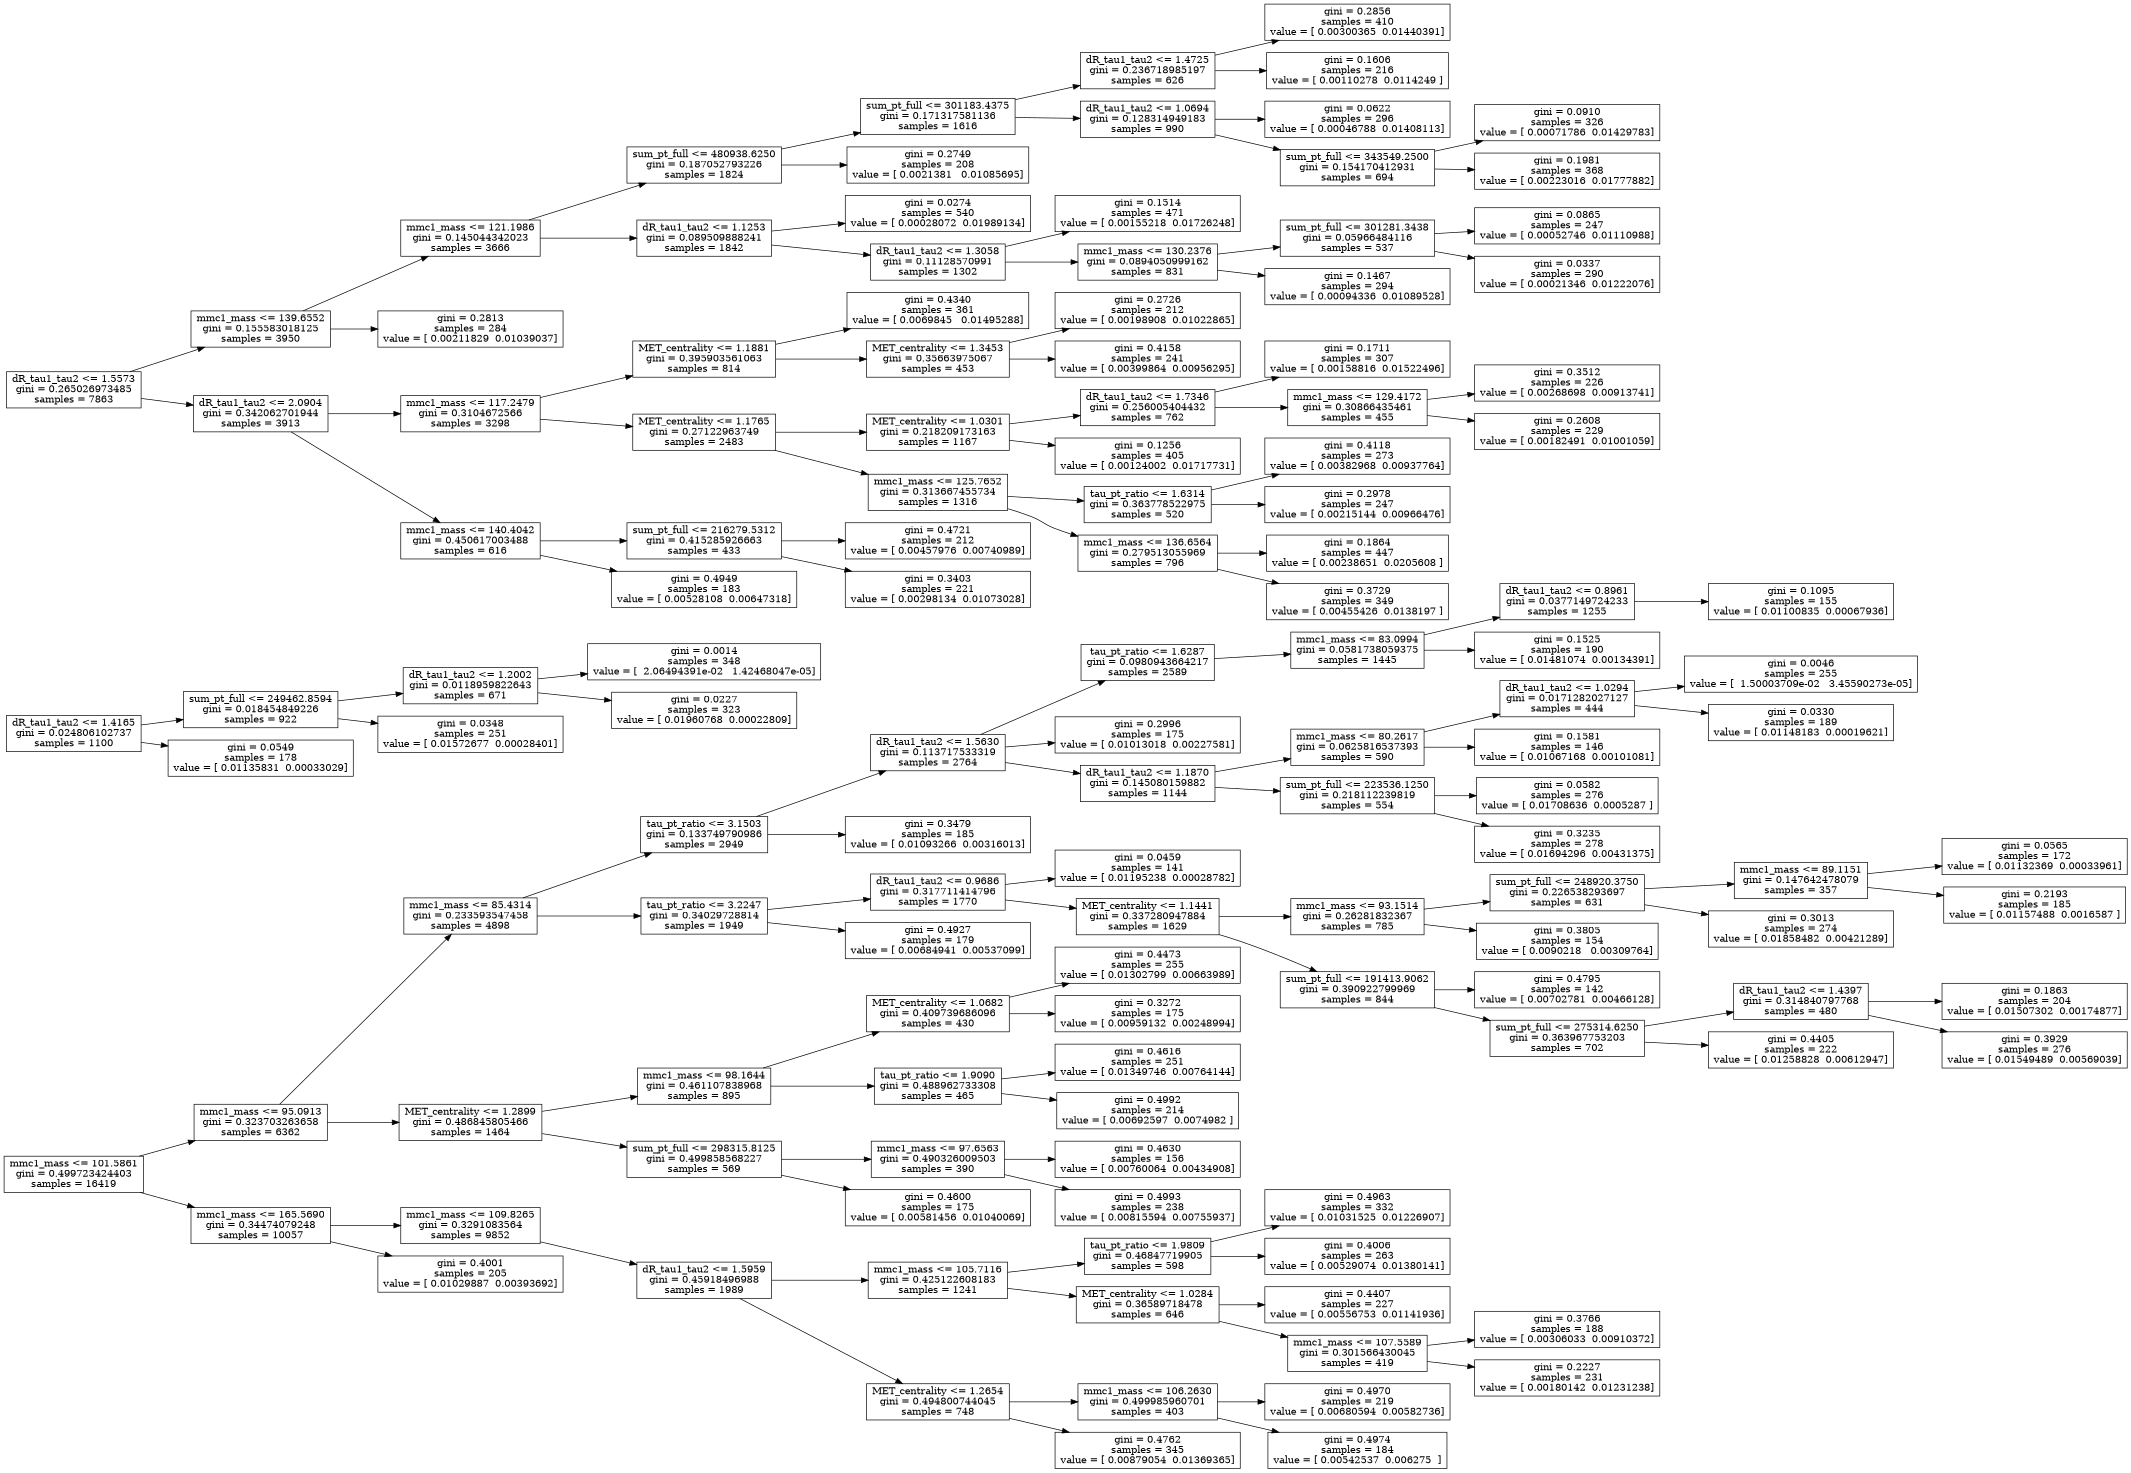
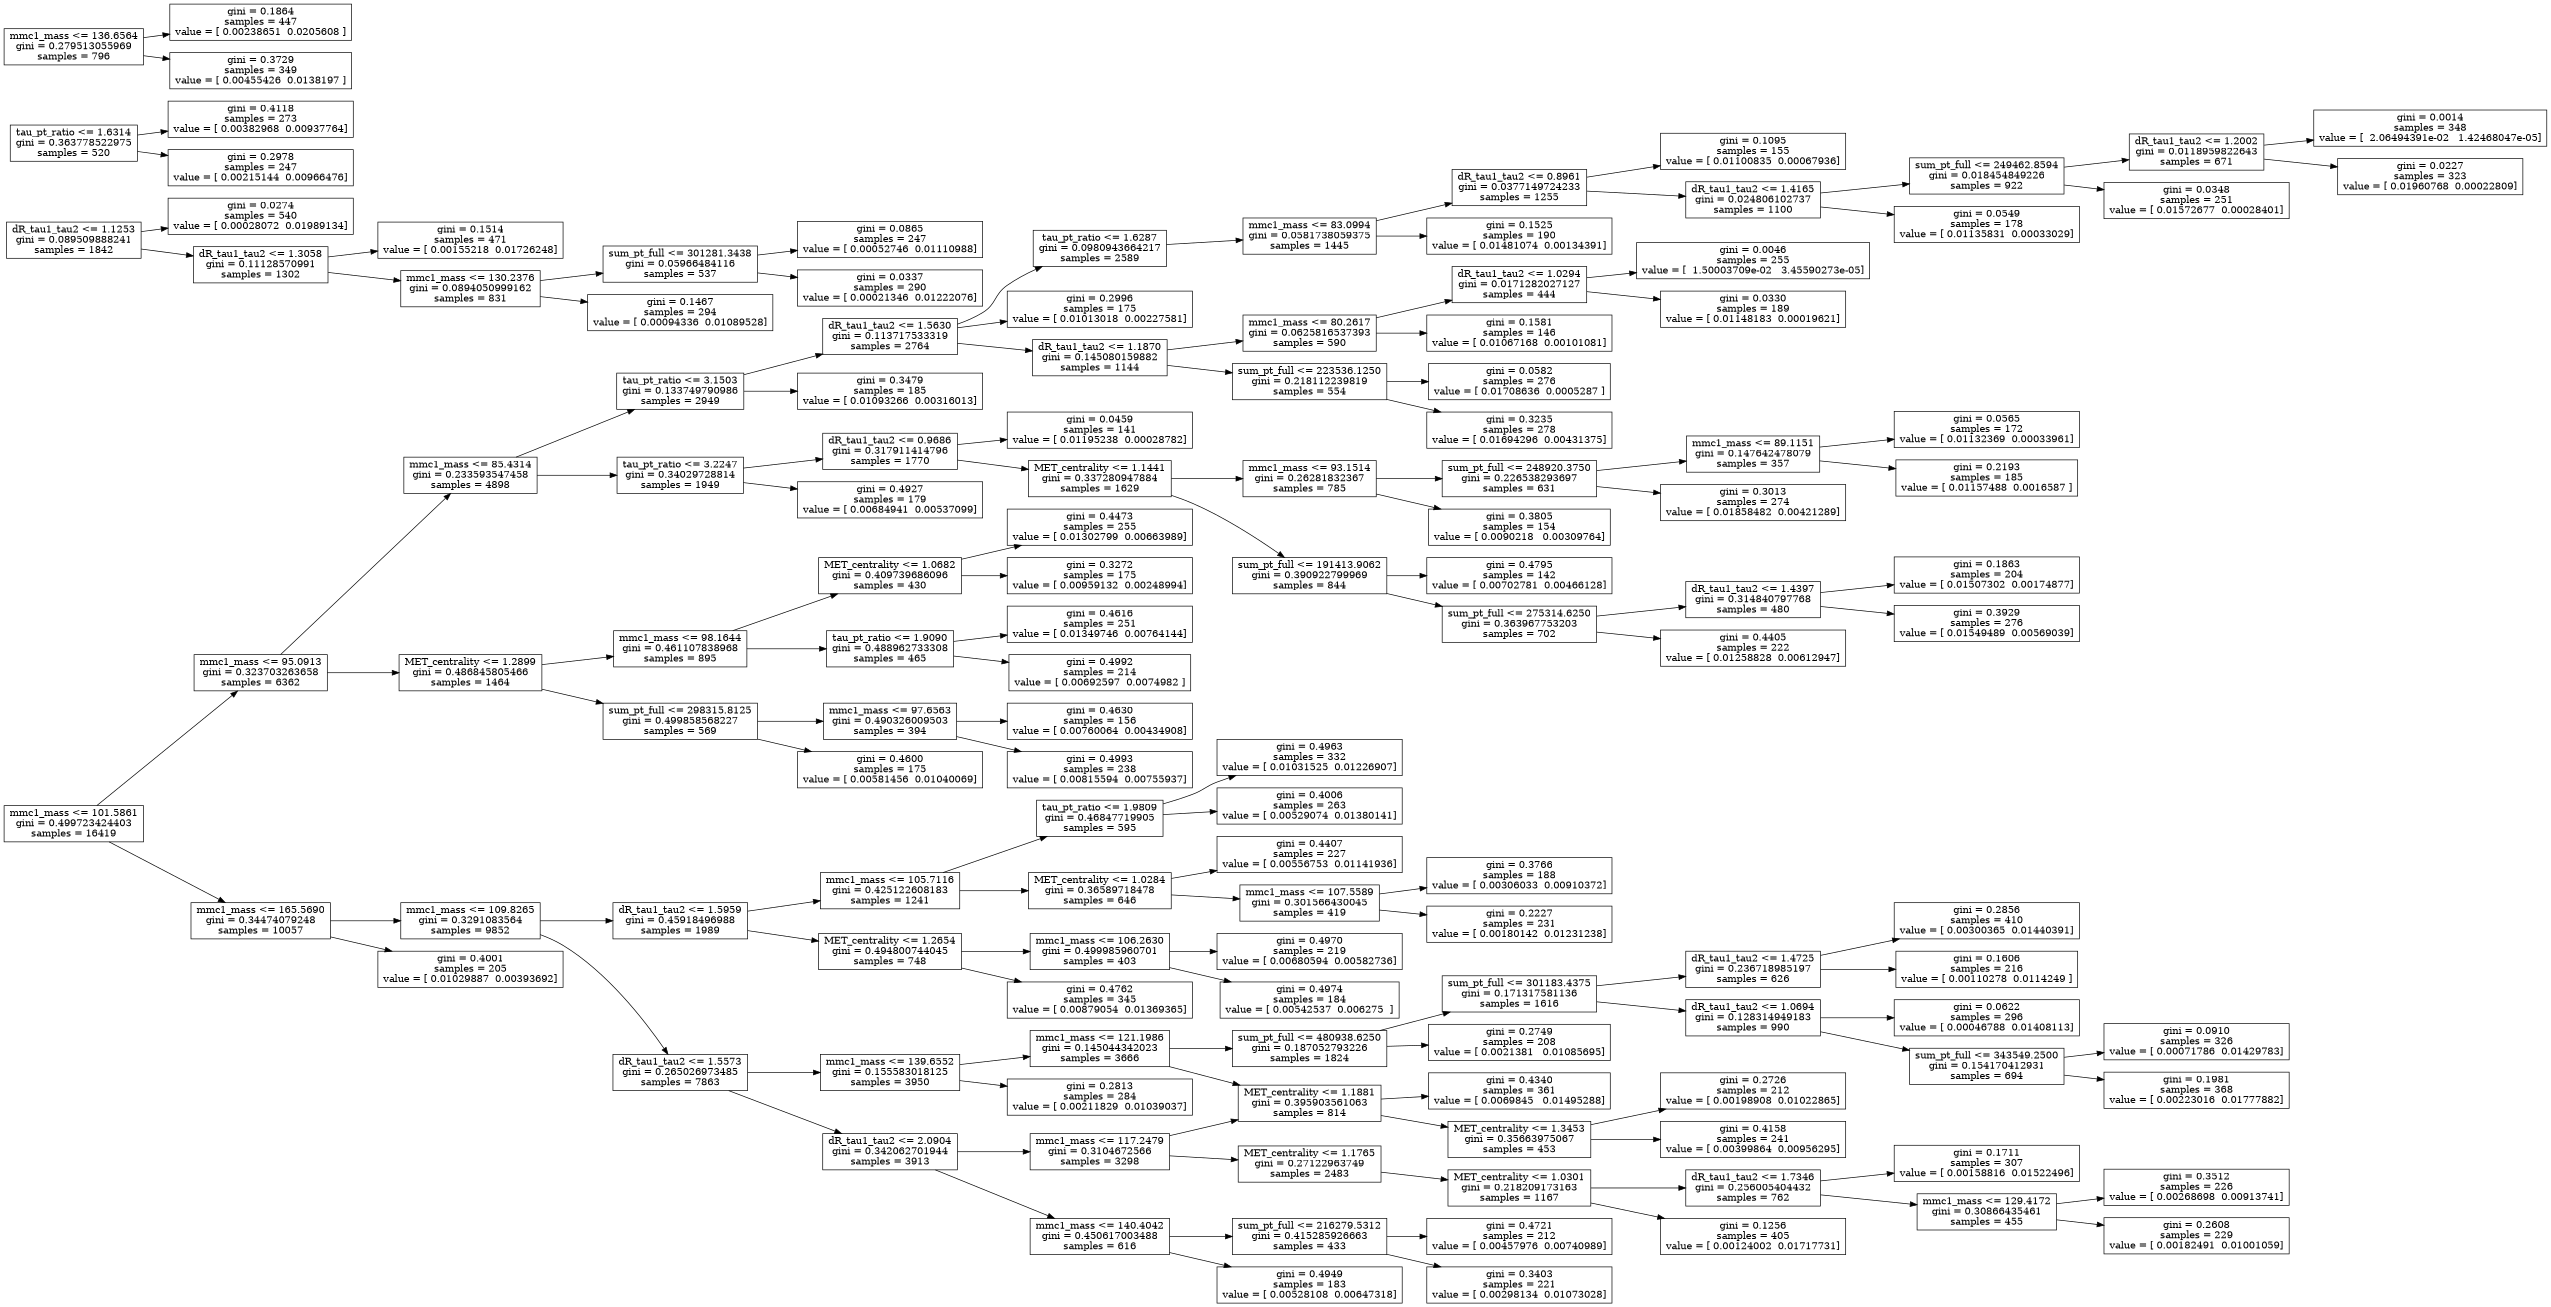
none -> (1633, 194)
(585, 238) -> (1201, 1075)
(938, 492) -> none
(938, 892) -> (890, 451)
none -> (610, 983)
(938, 1159) -> (890, 721)
(1148, 1256) -> (1100, 818)
